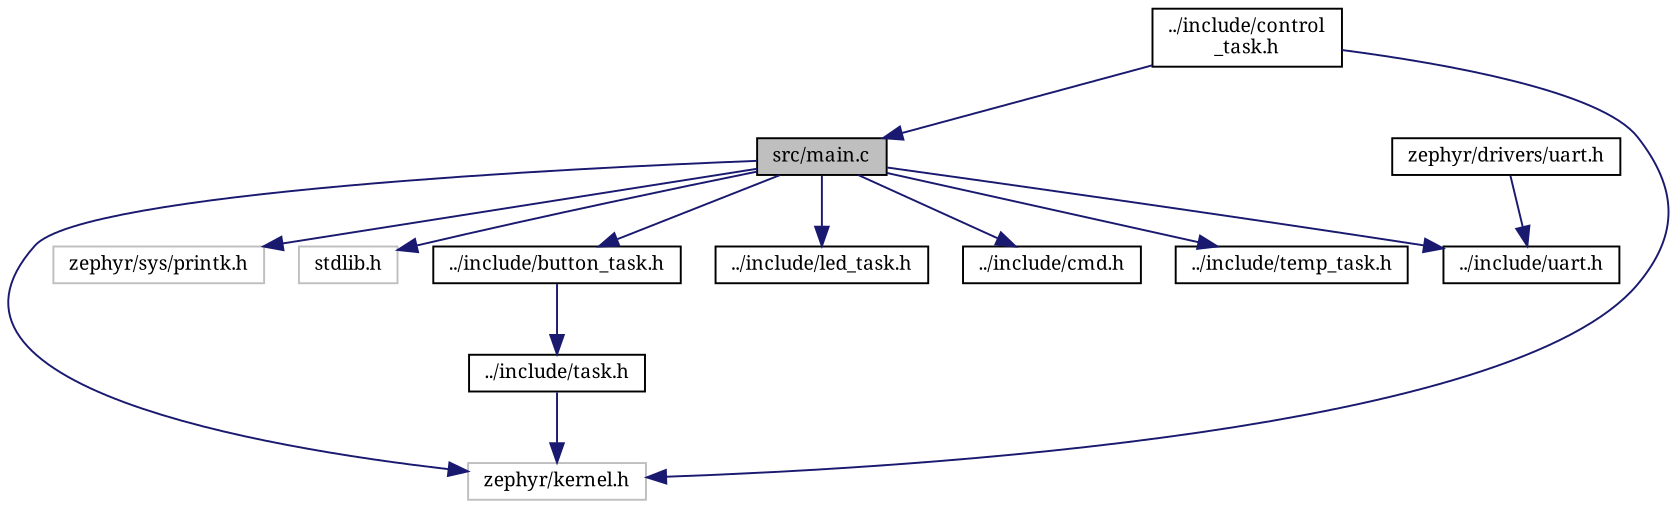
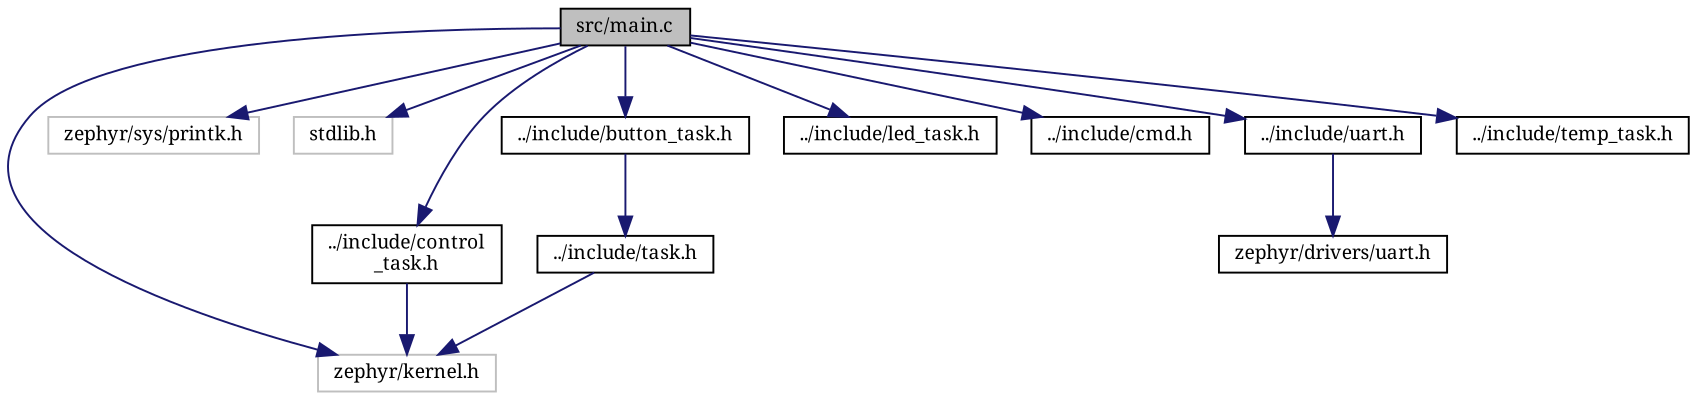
(1027, 99) -> (490, 110)
(1517, 201) -> (1333, 185)
